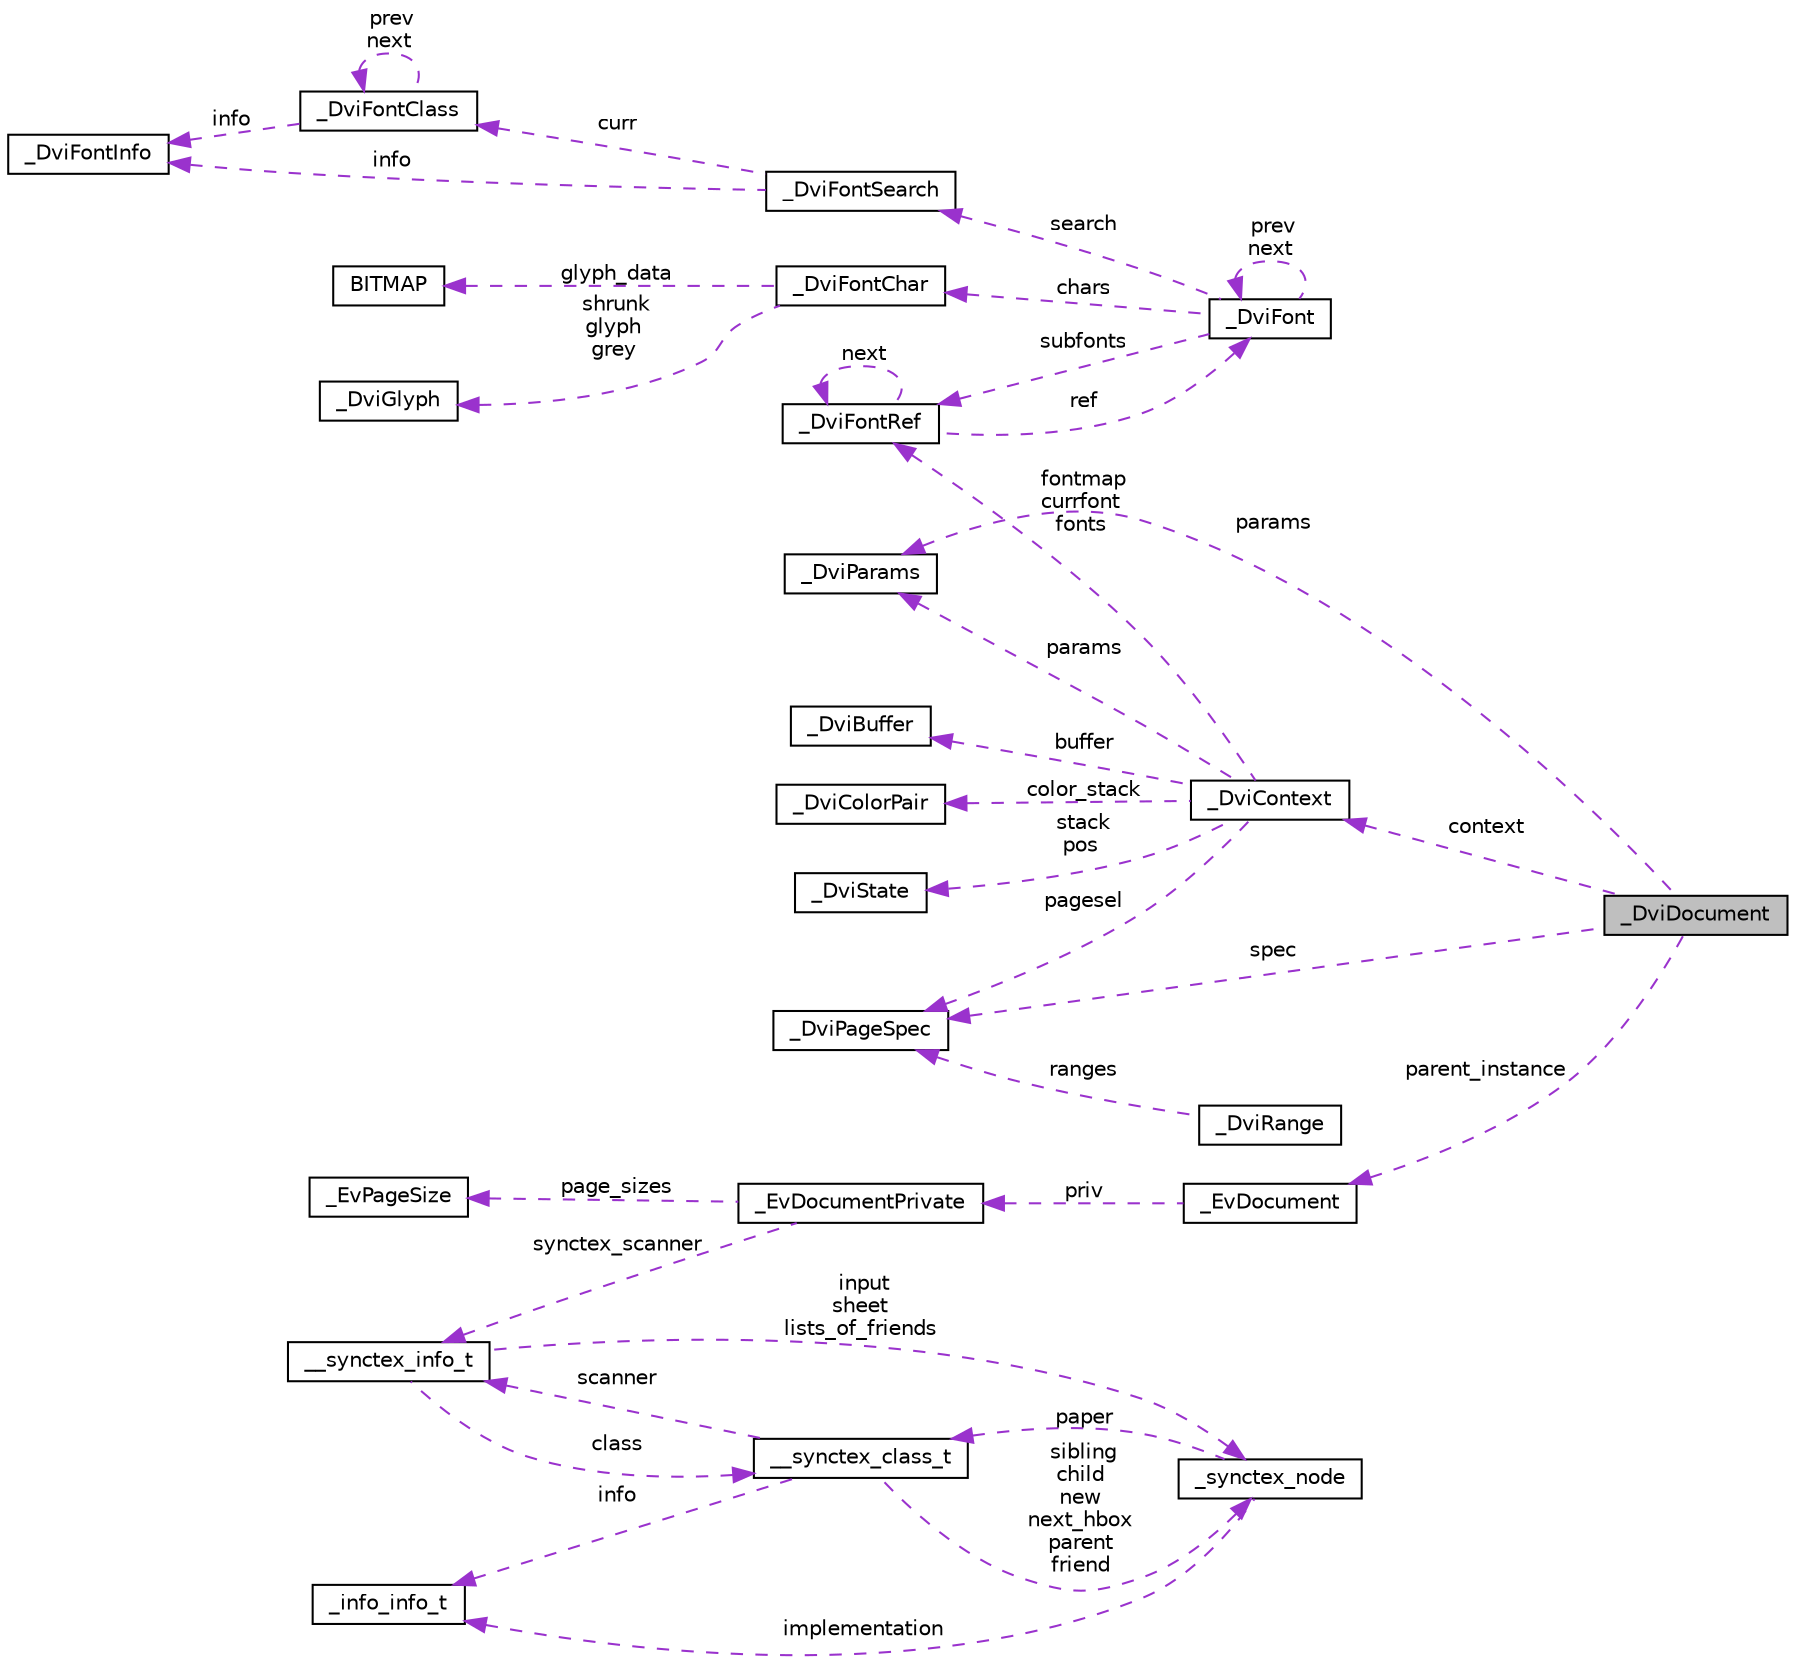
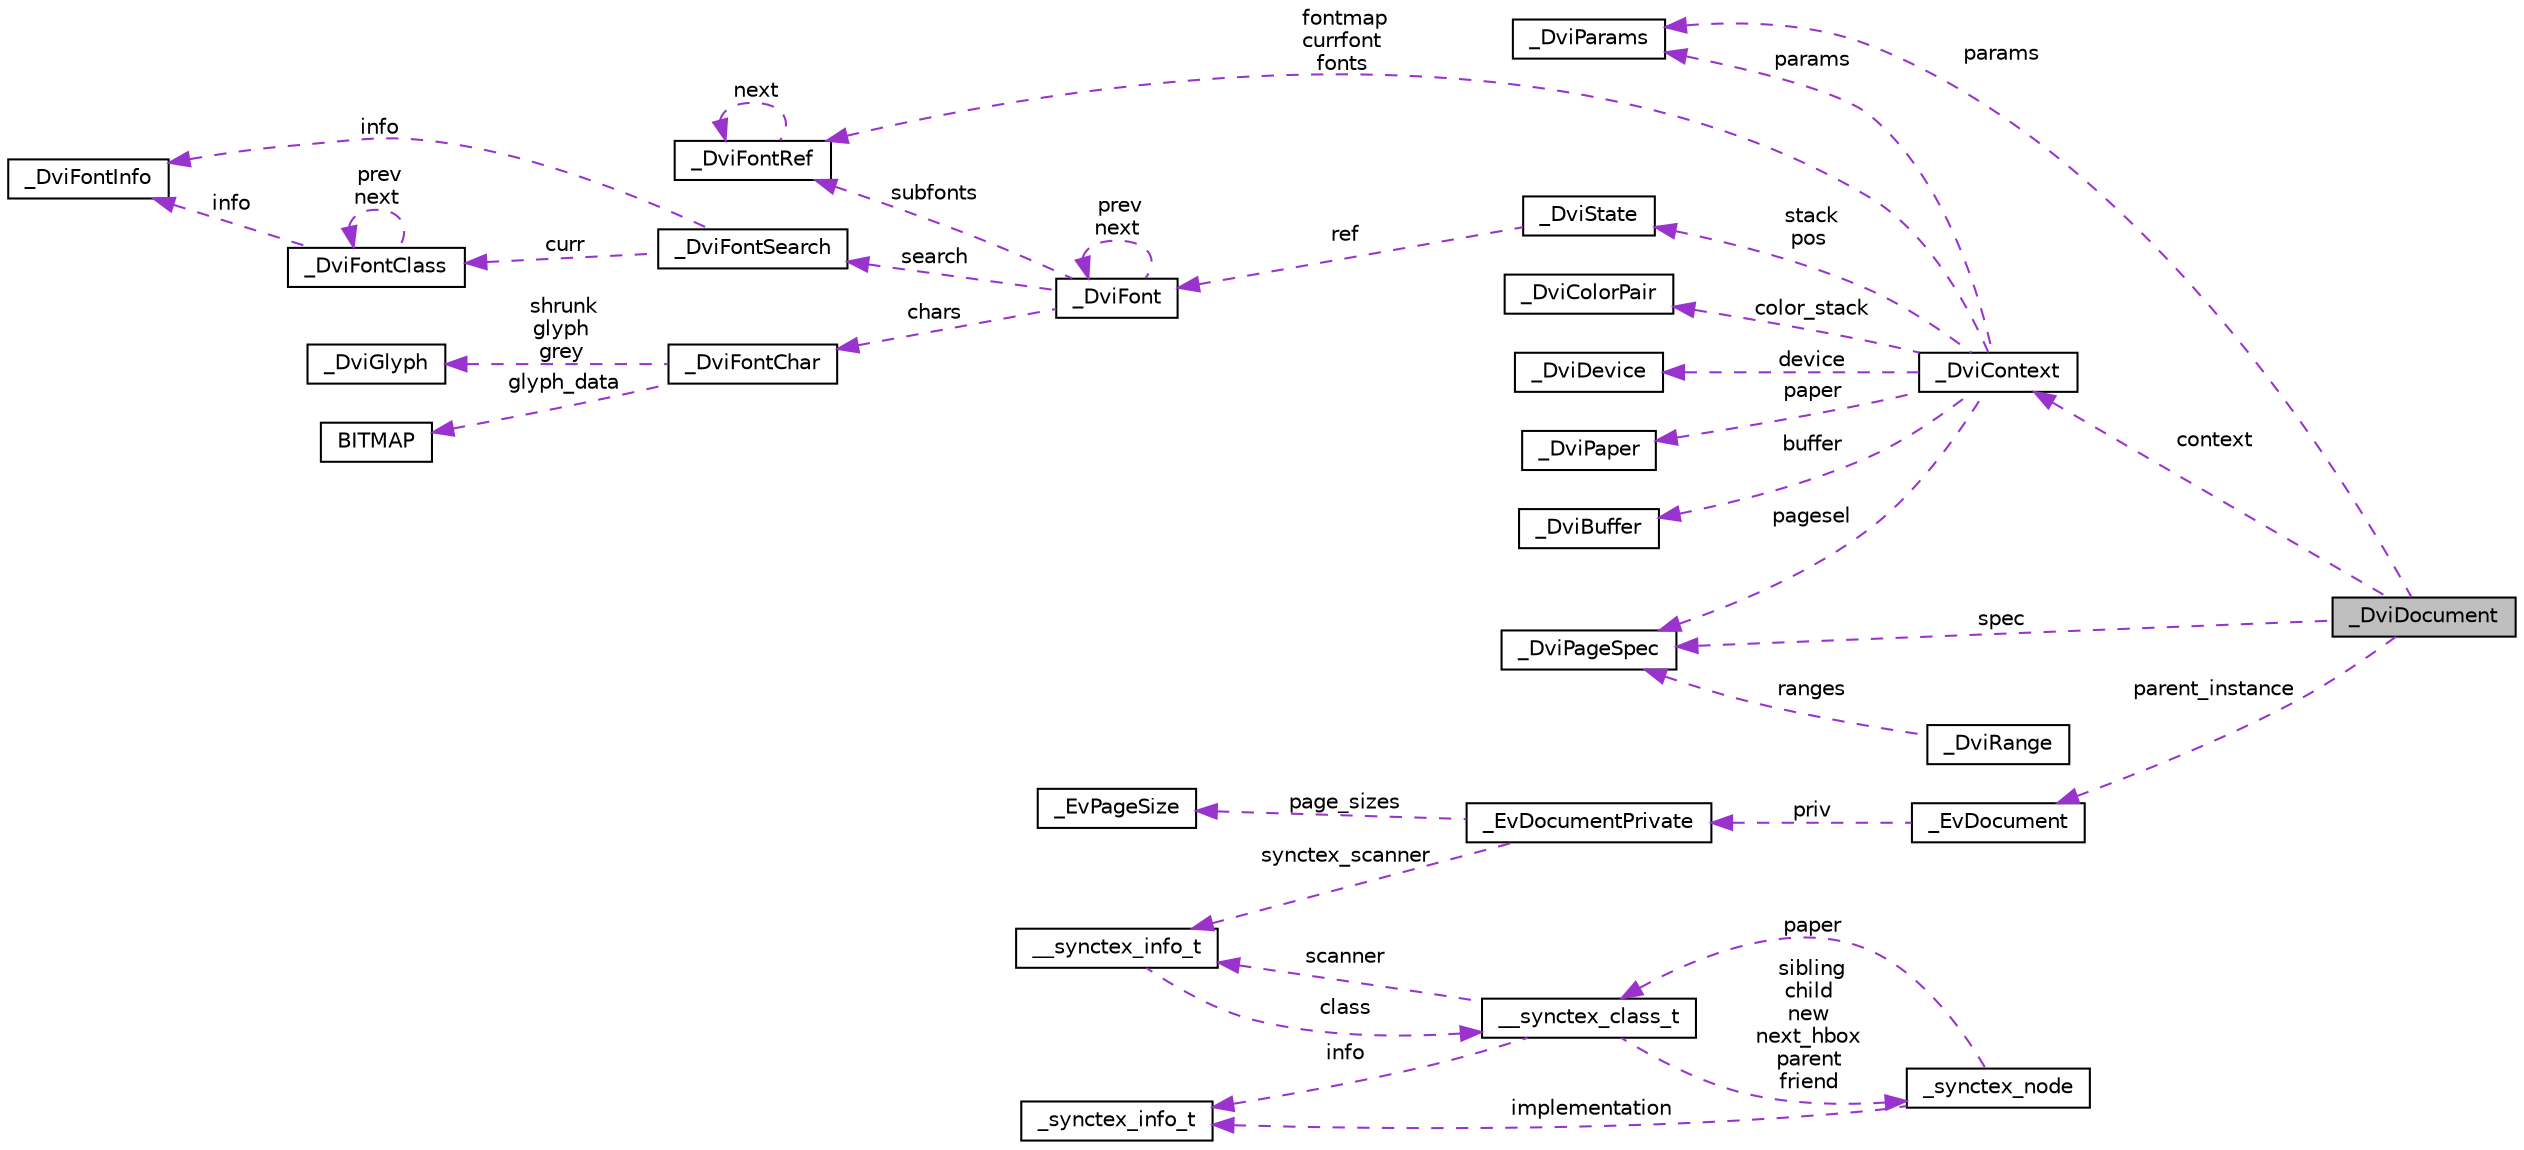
none -> (1589, 372)
(1097, 425) -> (1361, 256)
none -> (1589, 450)
(868, 1346) -> none
(389, 1604) -> (1117, 1121)
